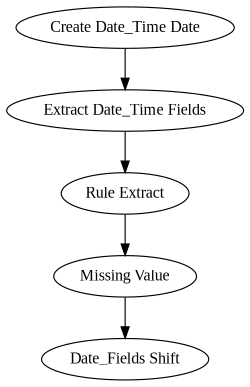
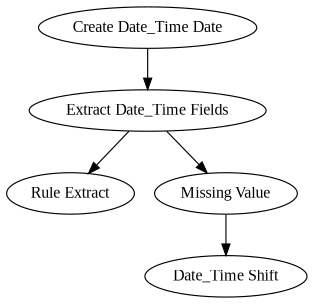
(125, 229) -> (183, 148)
(125, 359) -> (226, 276)
